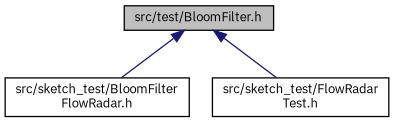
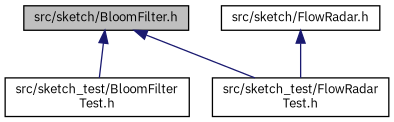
(199, 18) -> (106, 18)
none -> (301, 18)
(97, 97) -> (97, 97)
